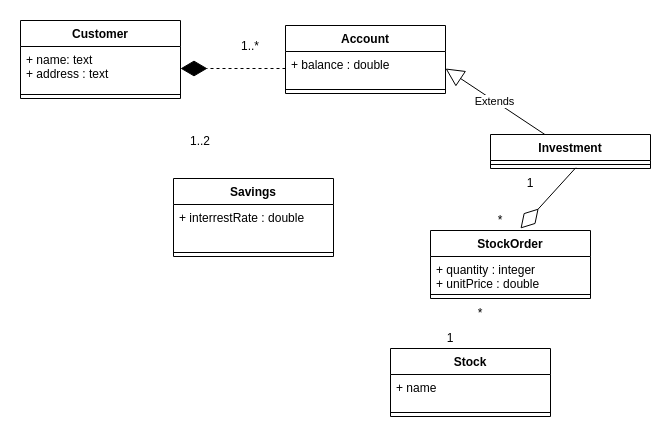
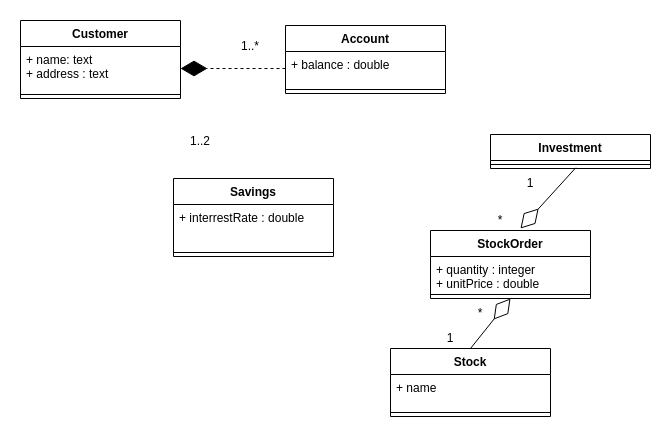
(503, 107) -> none
none -> (482, 334)
